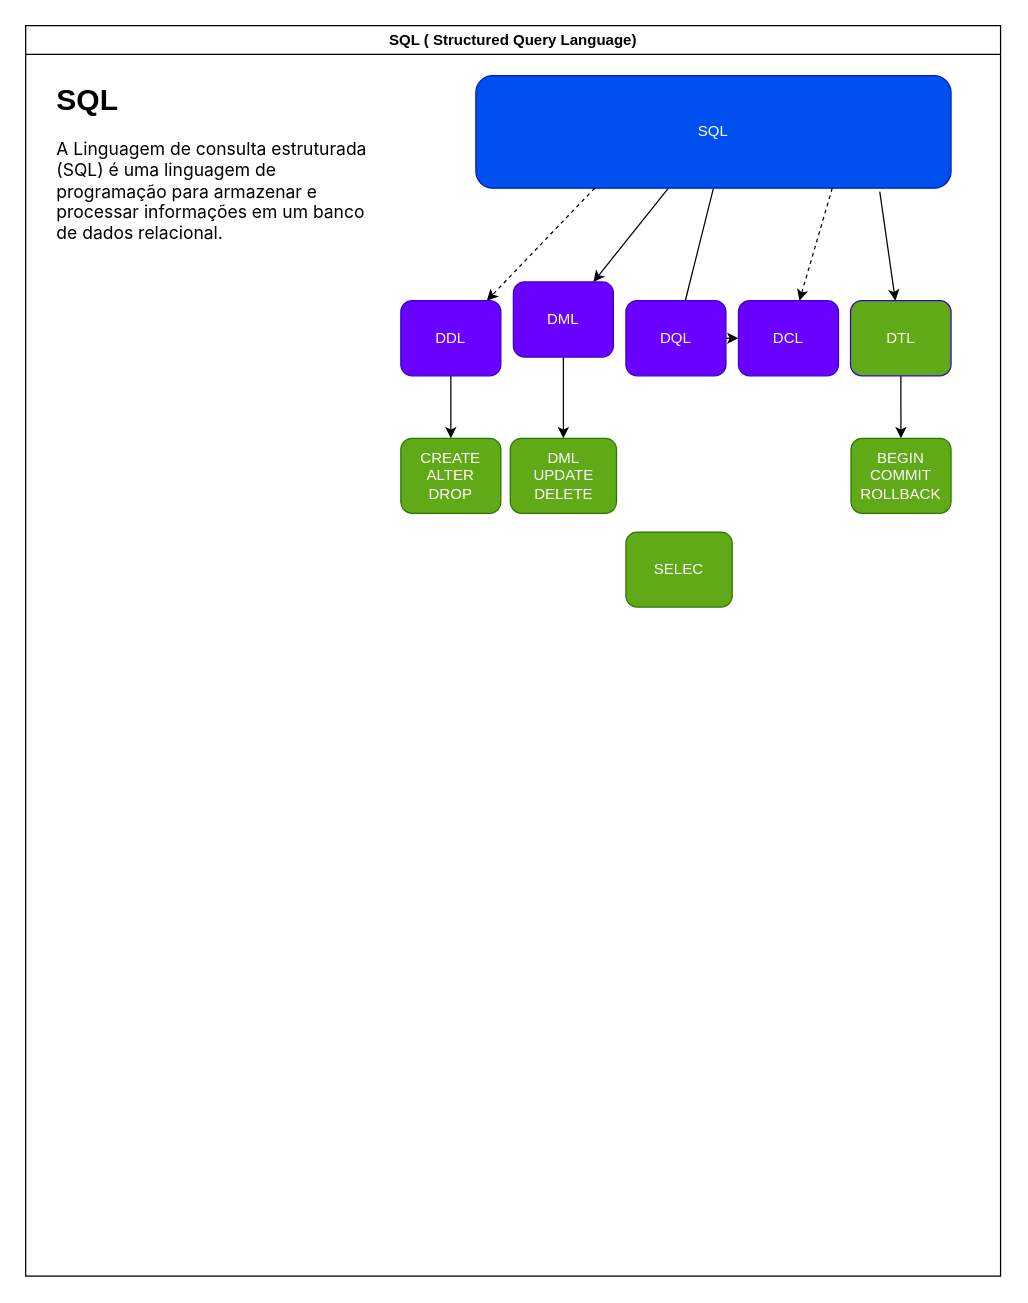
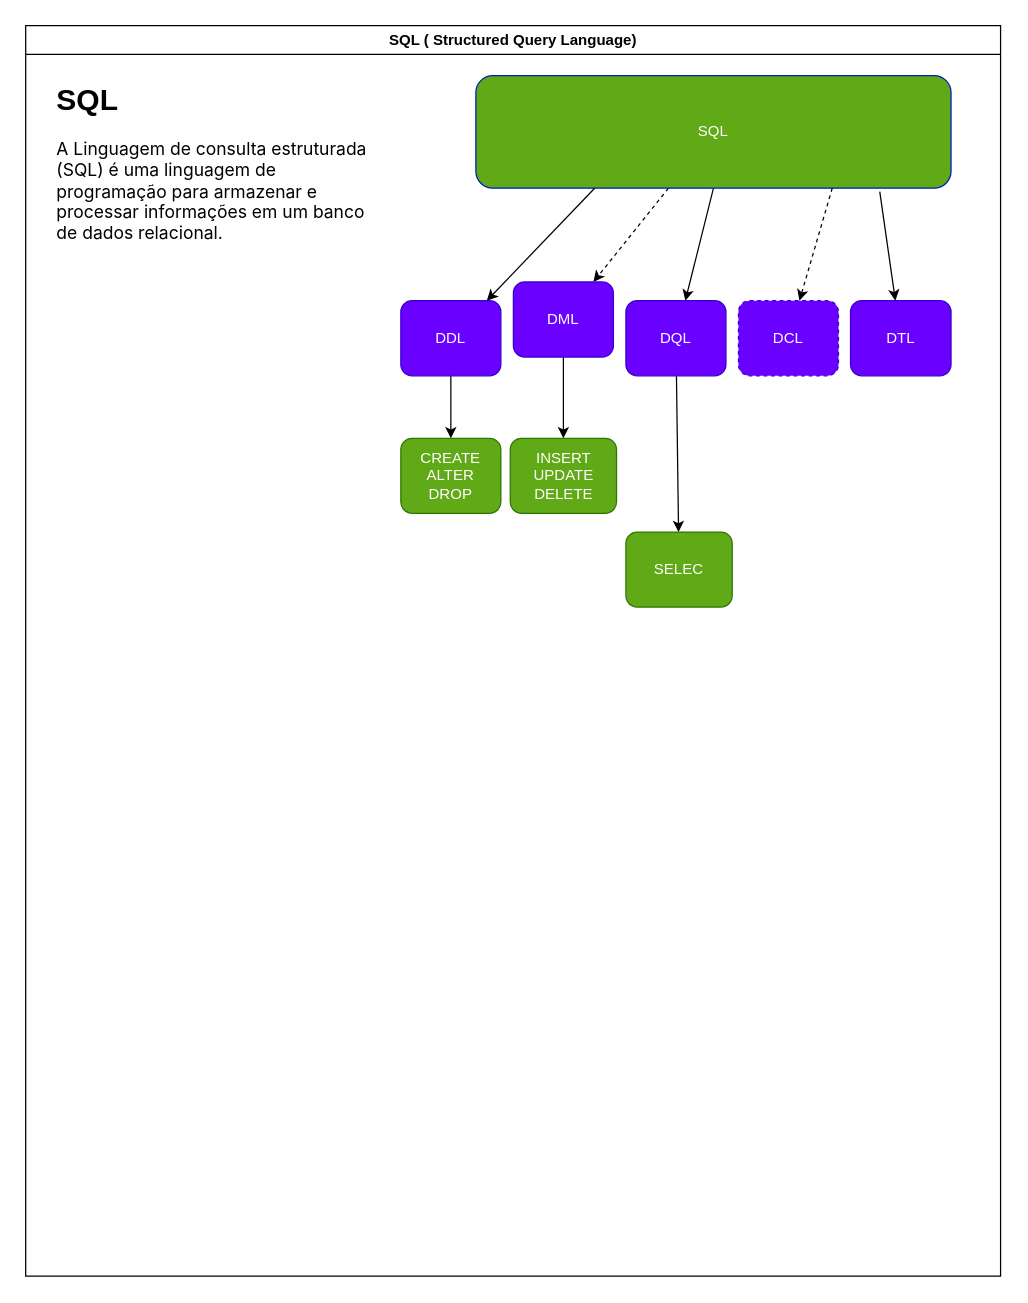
(713, 132) -> (713, 132)
(633, 232) -> (633, 232)
(544, 241) -> (544, 241)
(687, 294) -> (687, 291)
(728, 338) -> (677, 450)
(788, 338) -> (788, 338)
(900, 338) -> (900, 338)
(901, 403) -> none
(564, 476) -> (564, 476)
(901, 476) -> none
